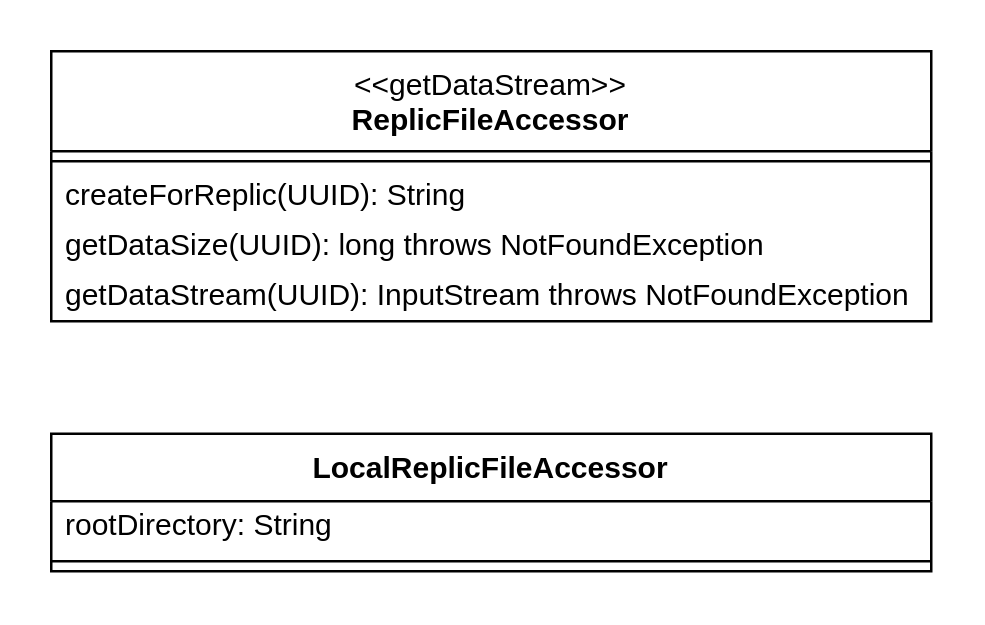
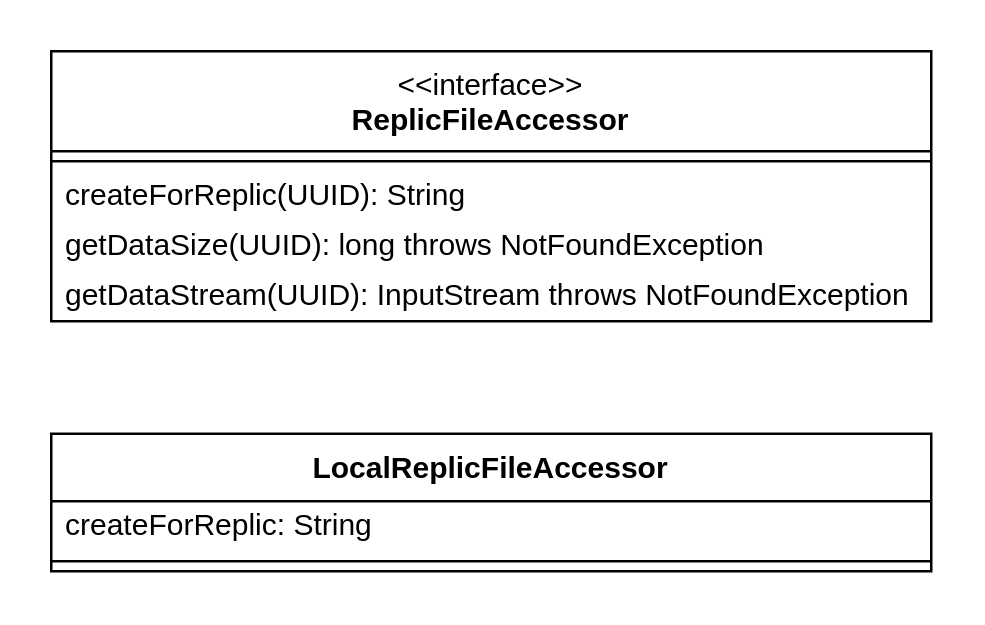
(491, 105) -> (491, 105)
(227, 526) -> (240, 526)
